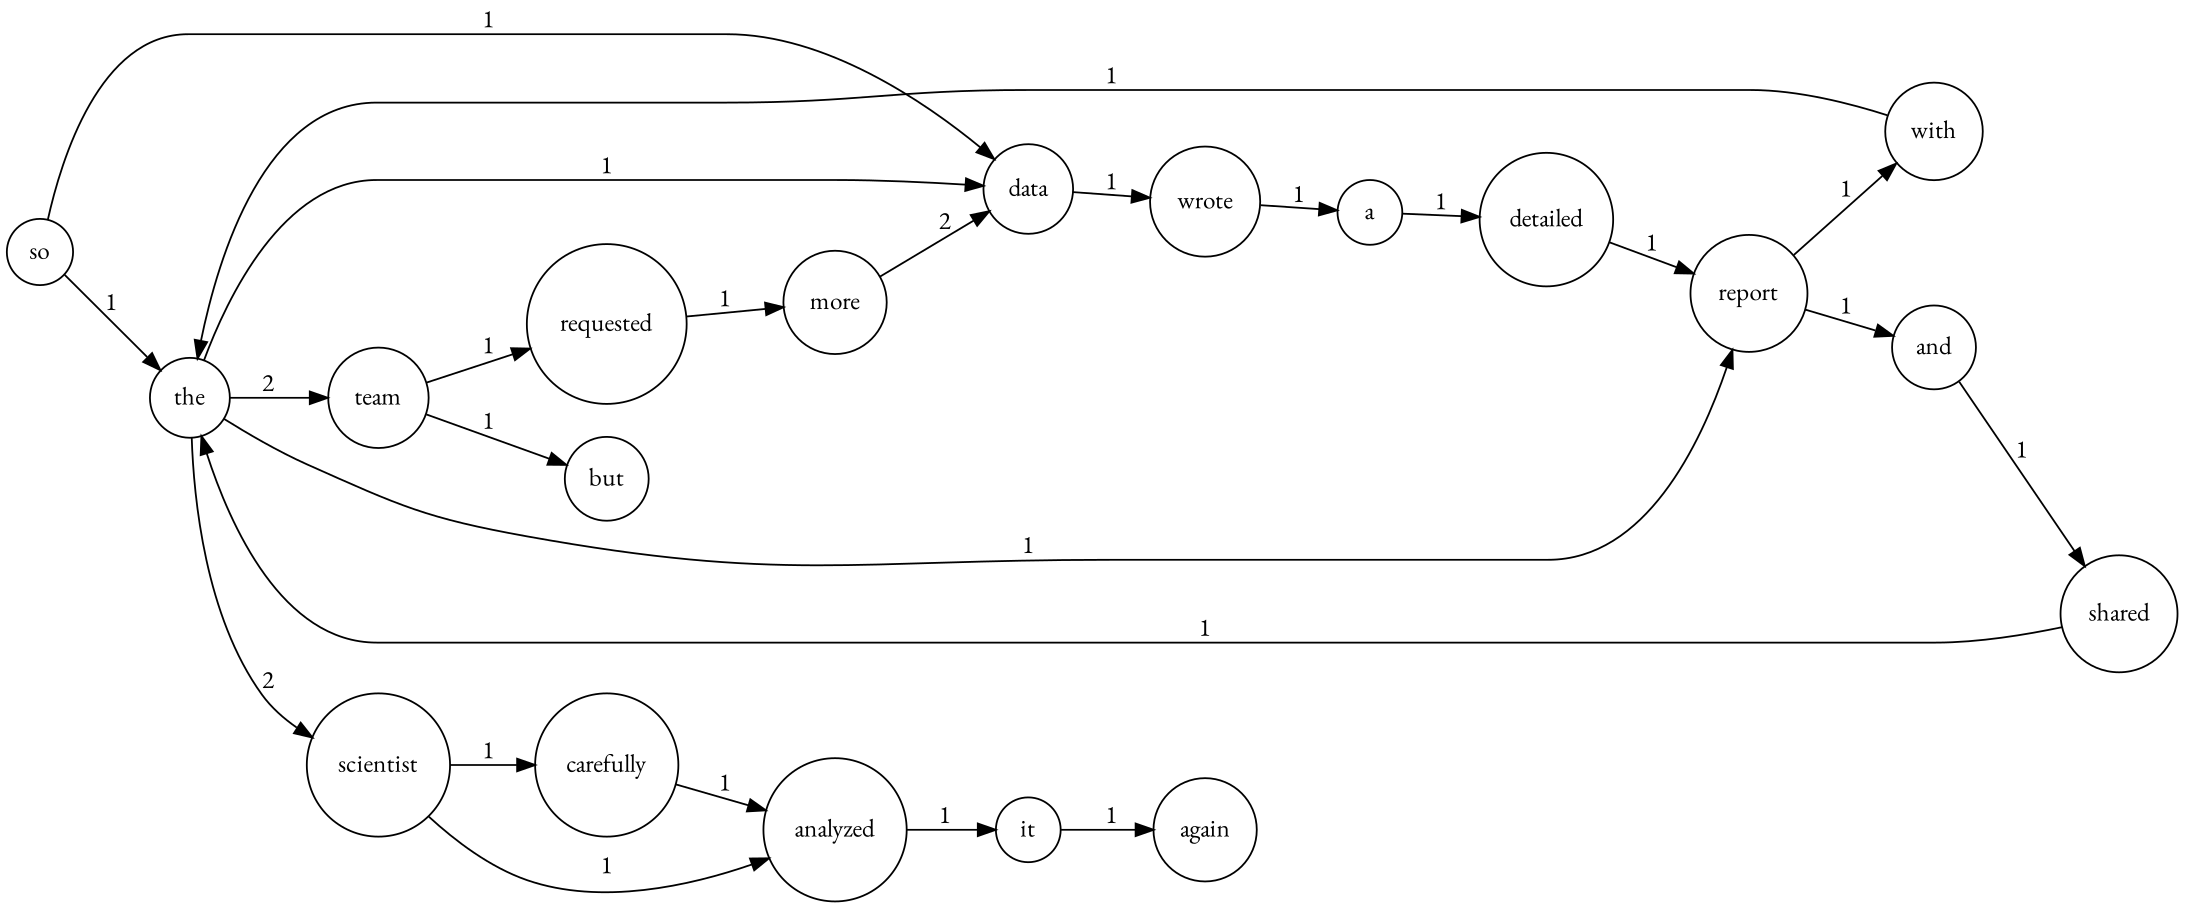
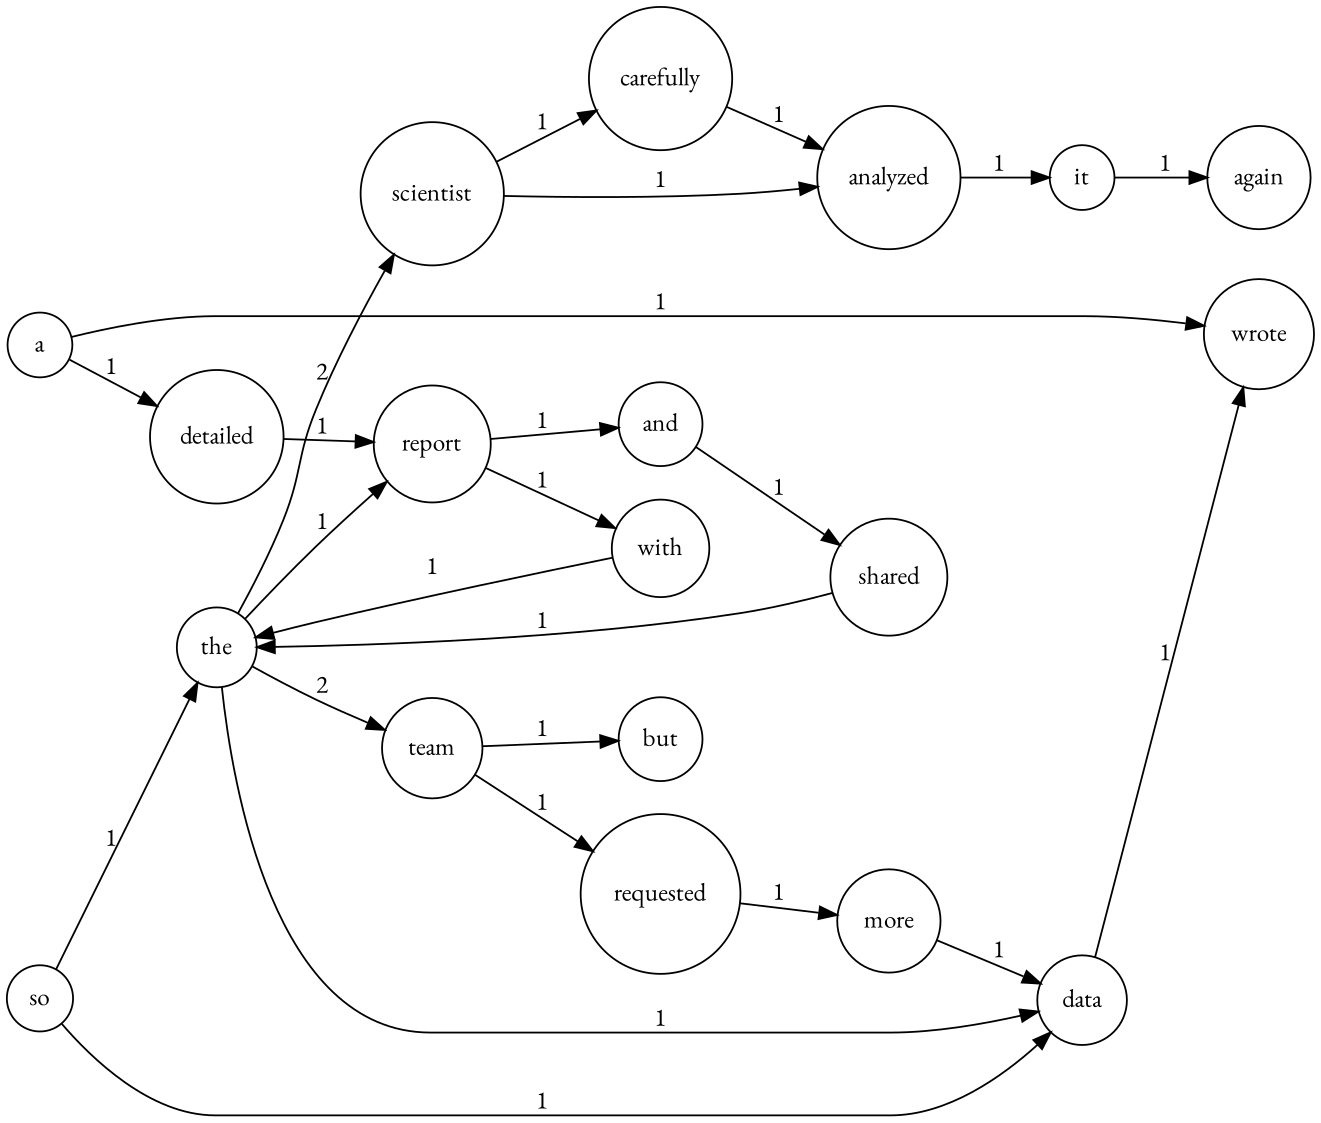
(1290, 207) -> (628, 316)
(945, 222) -> (999, 951)
